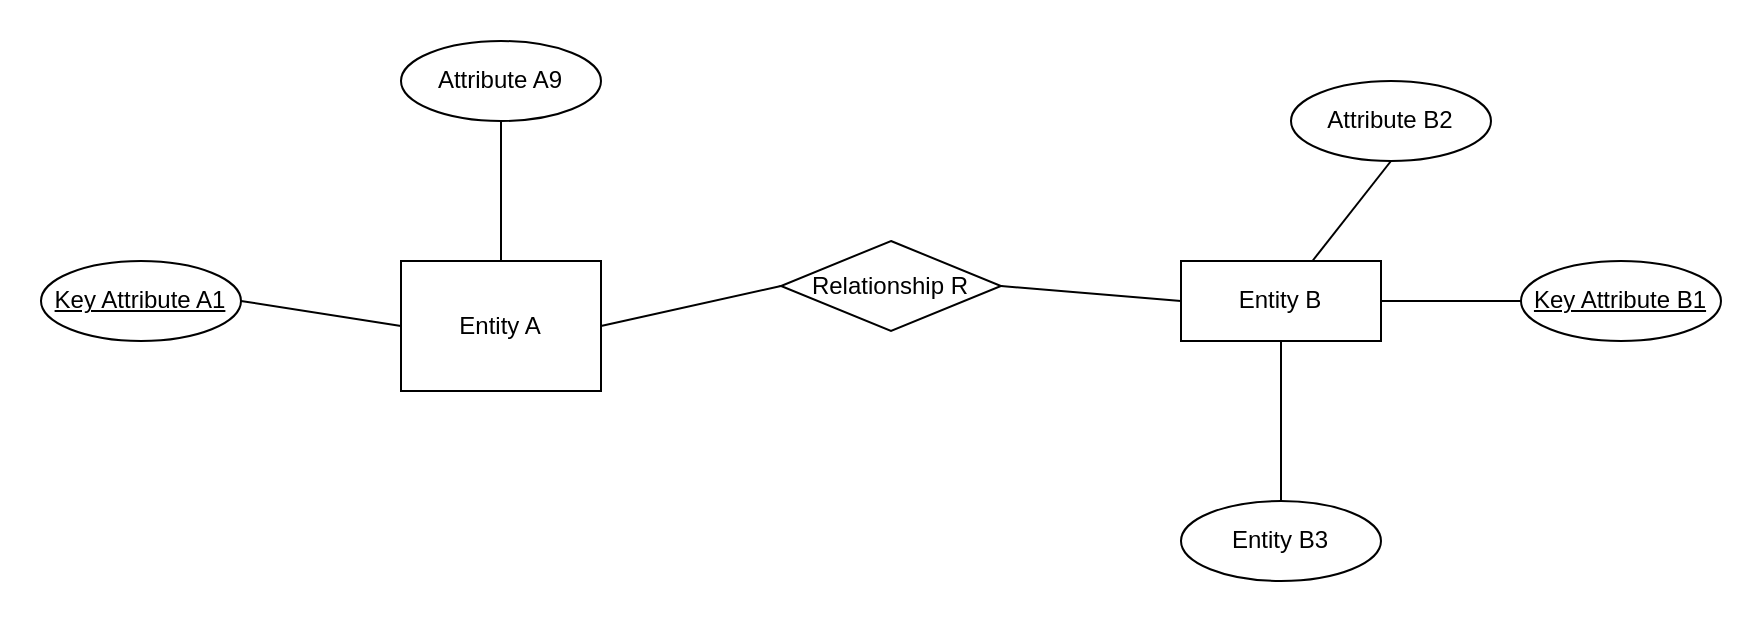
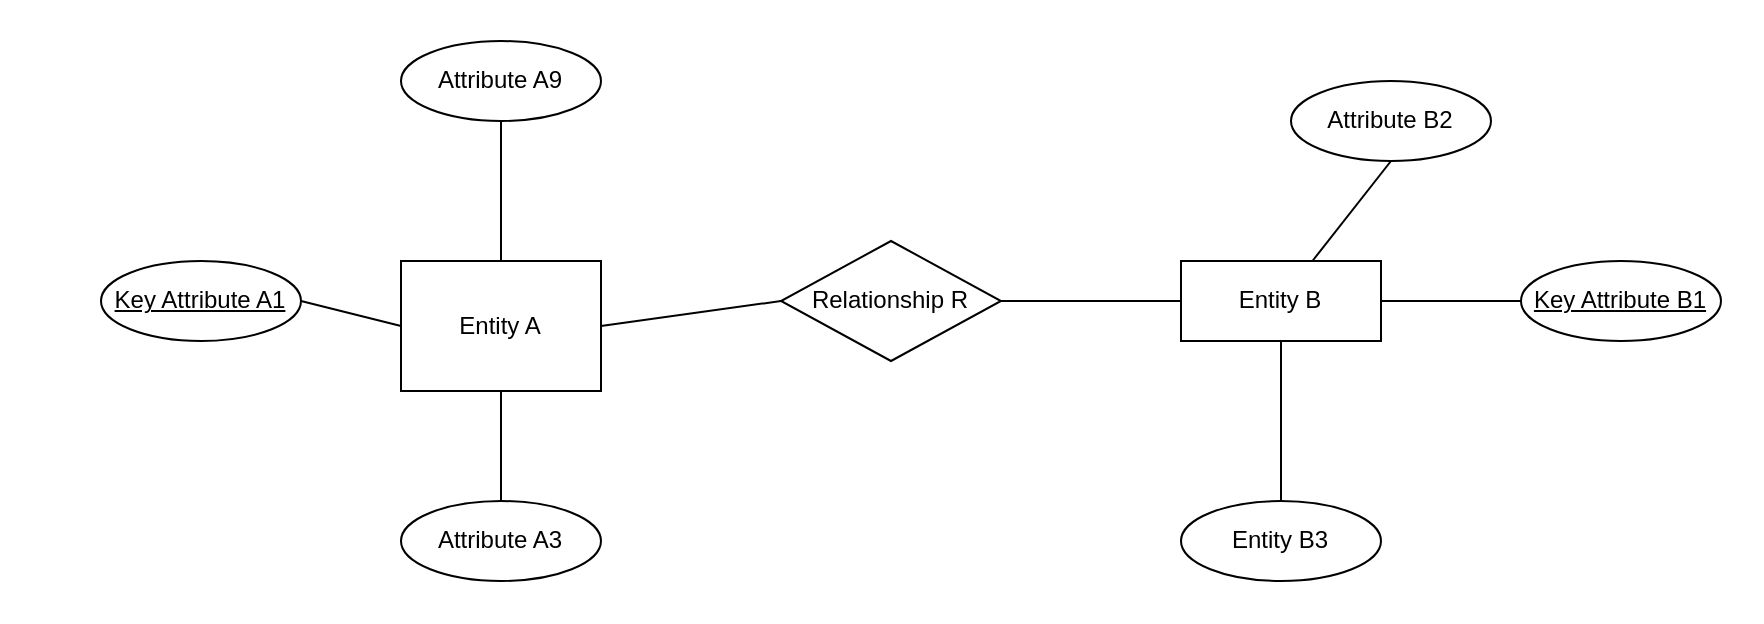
(891, 286) -> (891, 301)
(141, 301) -> (201, 301)
none -> (501, 446)
none -> (501, 541)
